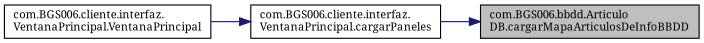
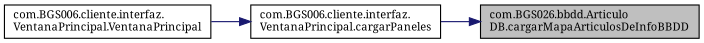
(590, 22) -> (590, 22)
